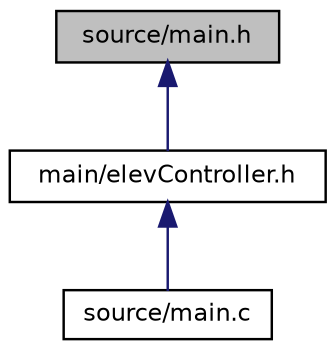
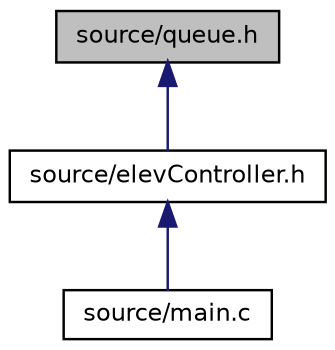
(168, 37) -> (168, 37)
(168, 176) -> (168, 176)
